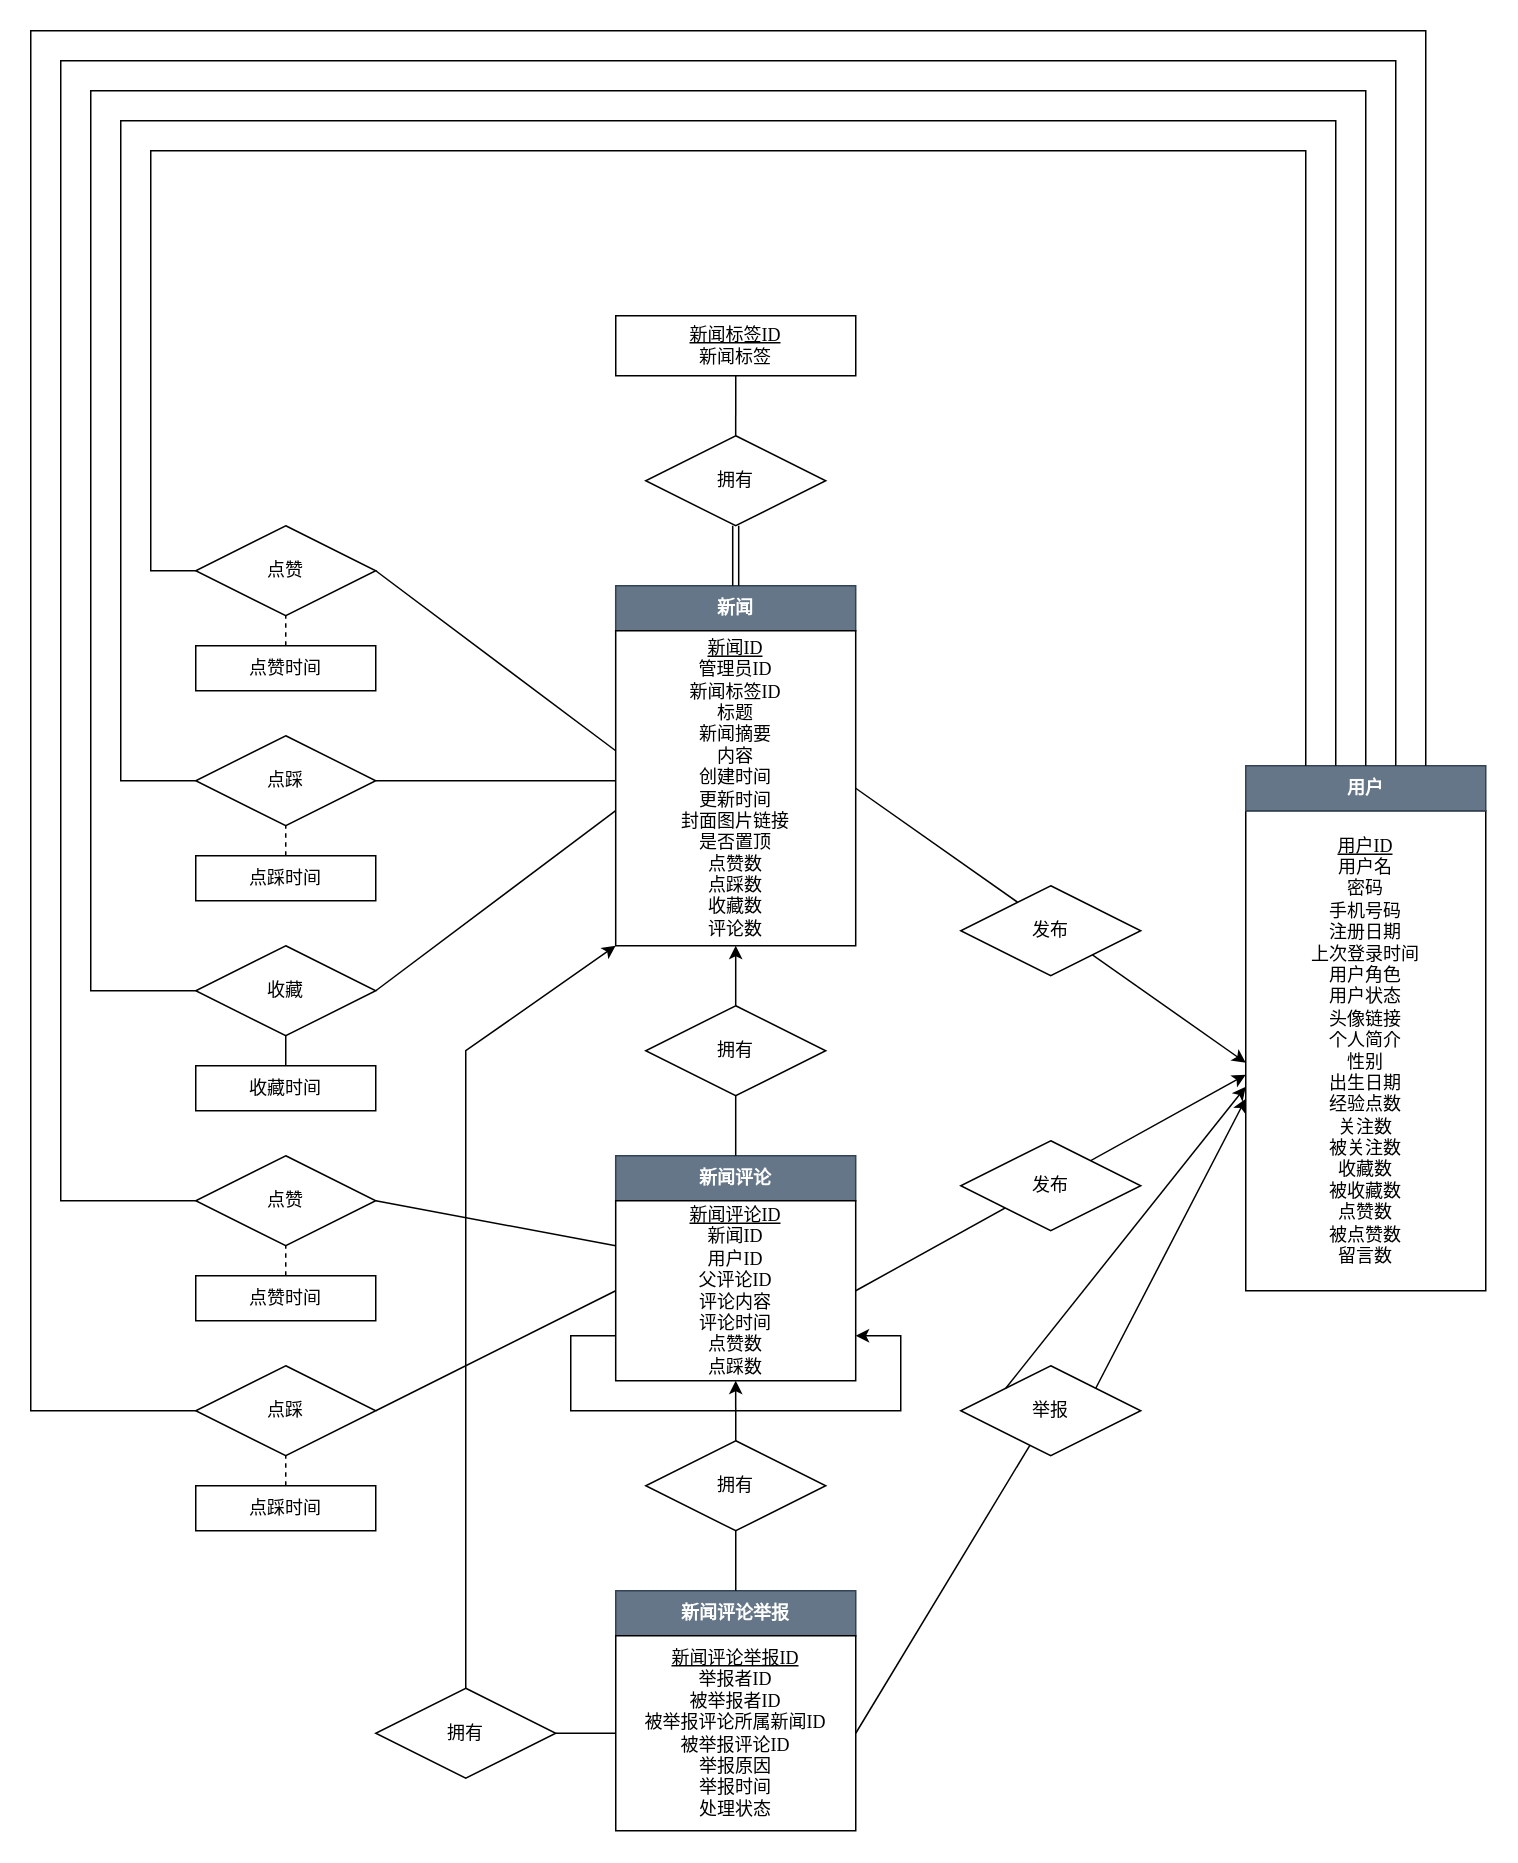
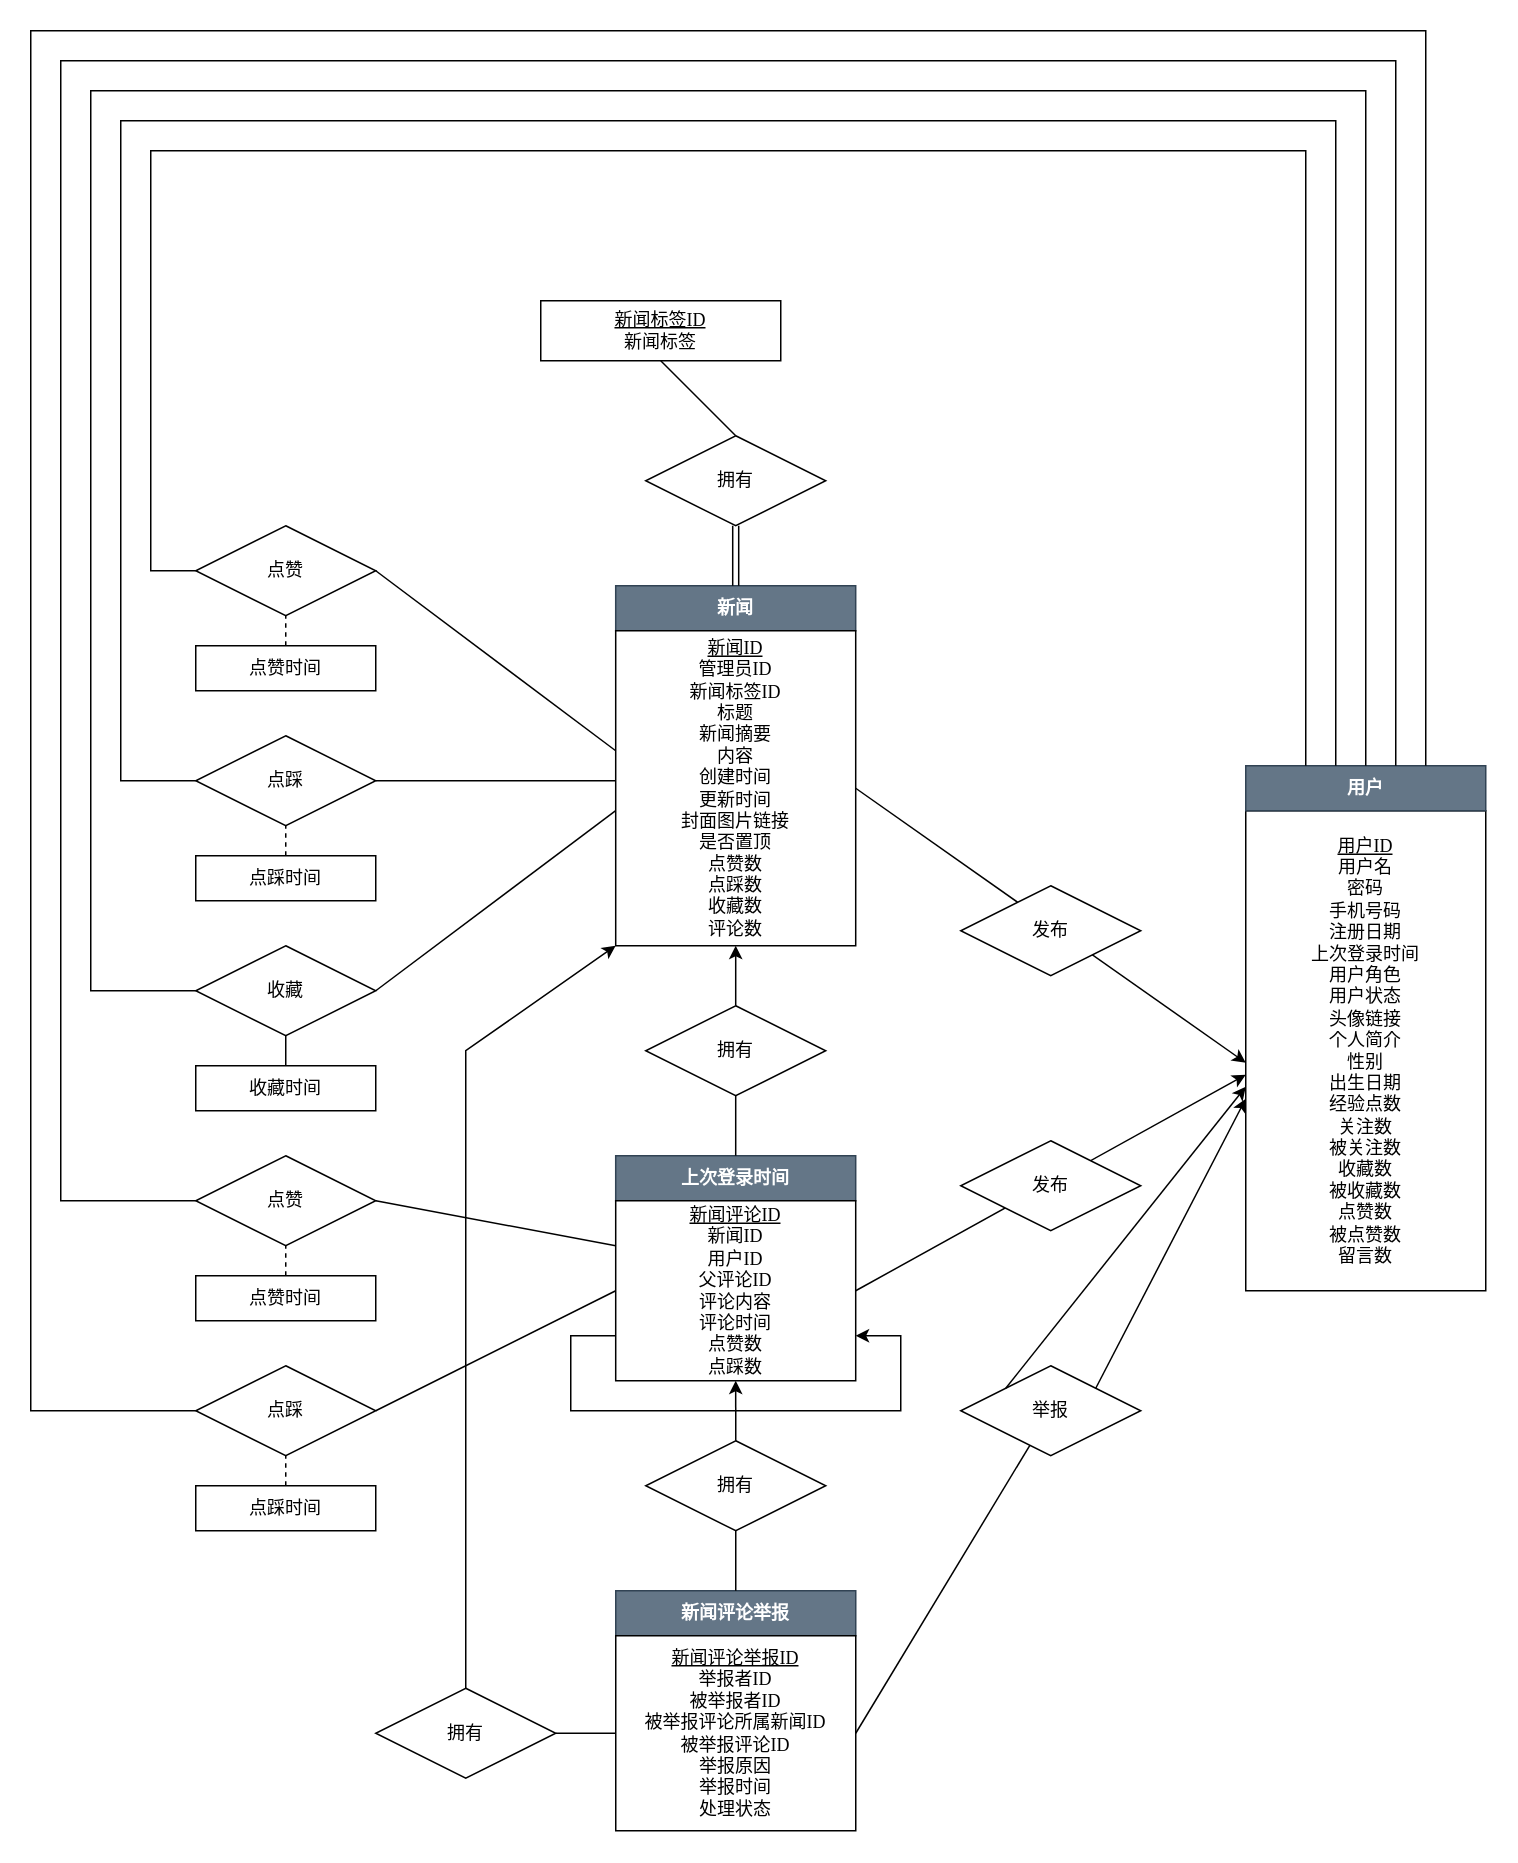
(736, 346) -> (661, 331)
(736, 1178) -> (736, 1178)
